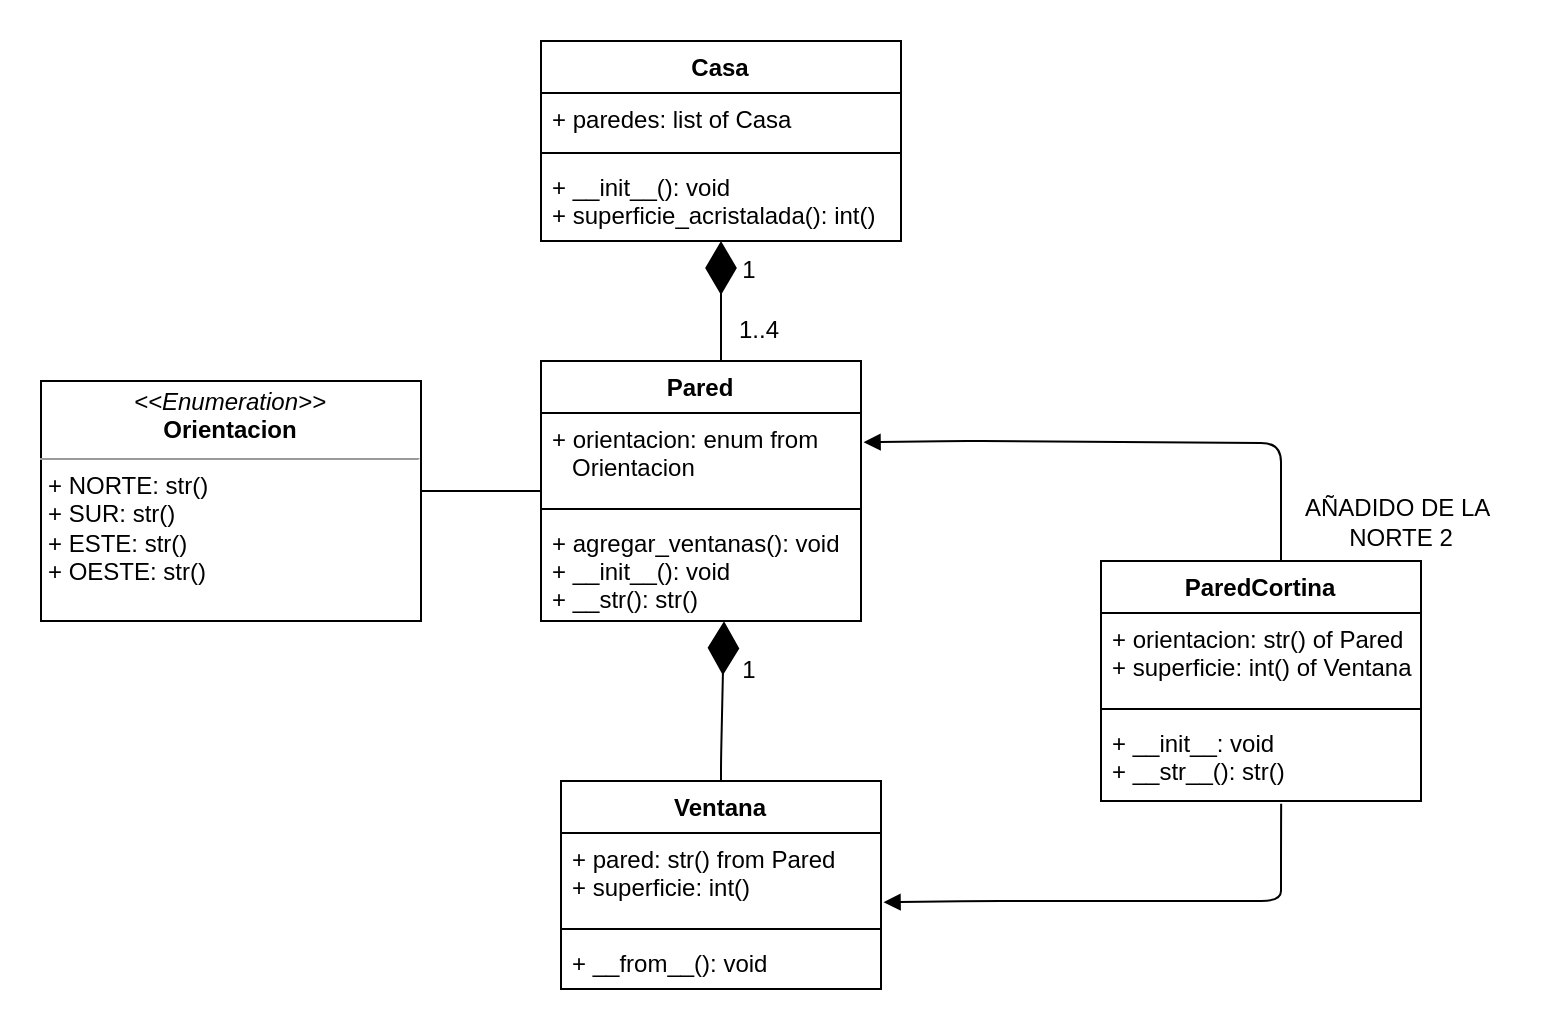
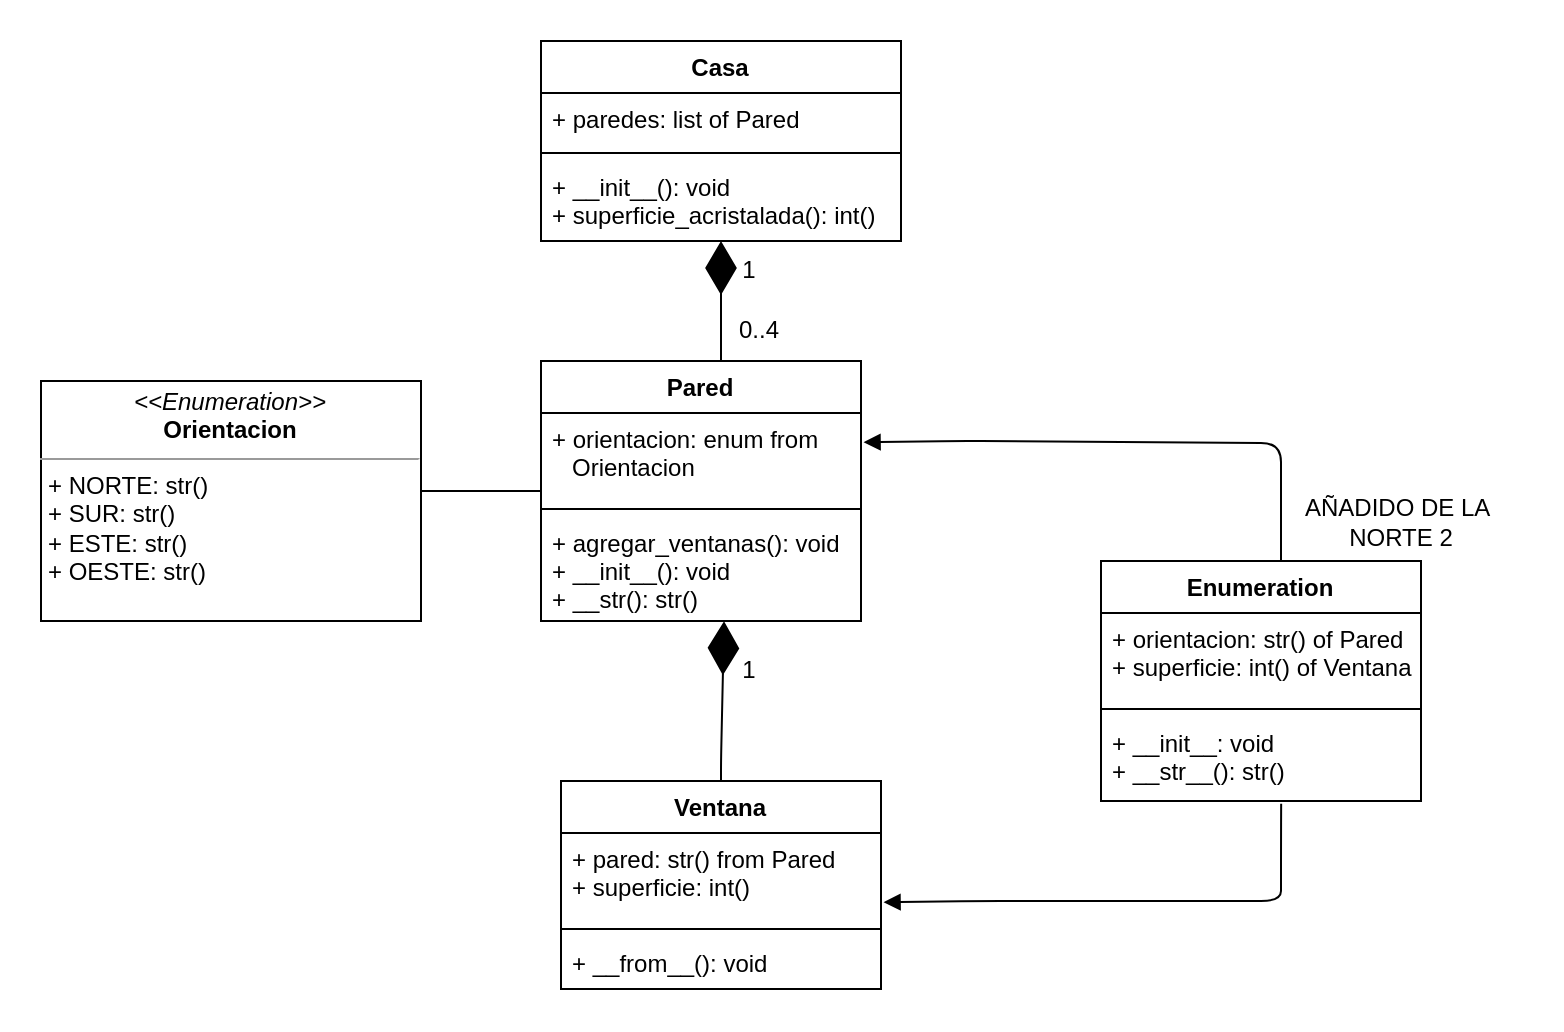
(685, 120) -> (691, 120)
(760, 331) -> (760, 331)
(1260, 588) -> (1260, 588)
